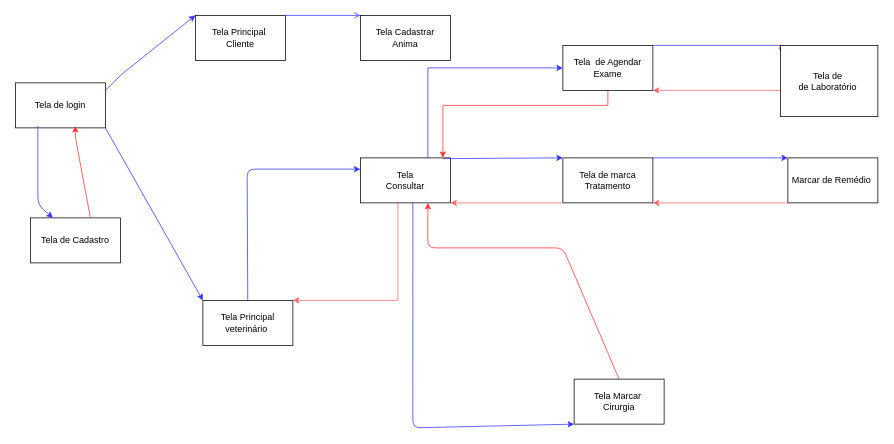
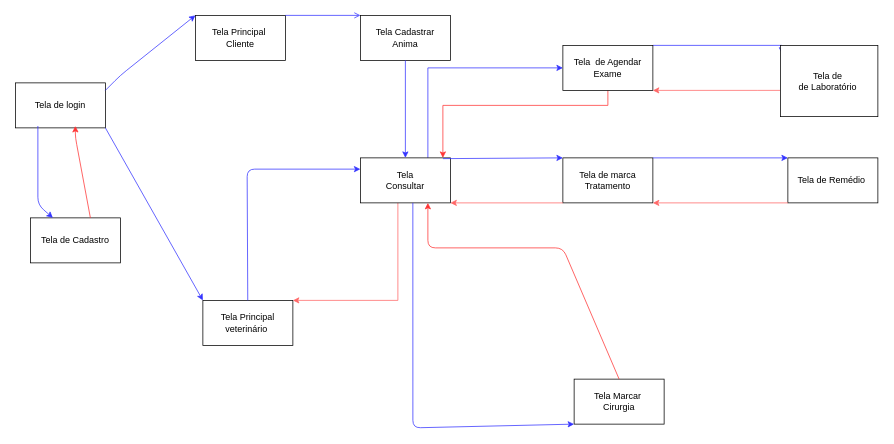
none -> (405, 107)
(833, 180) -> (833, 180)
